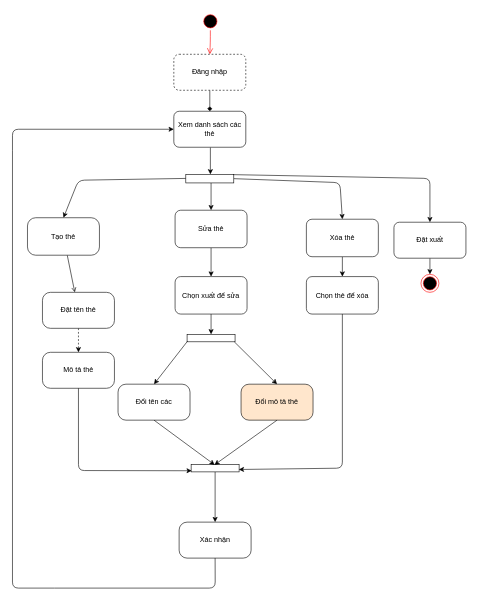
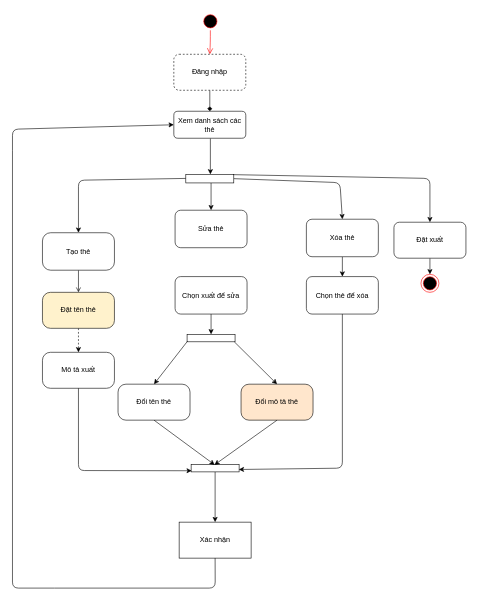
(210, 129) -> (210, 125)
(63, 237) -> (78, 252)
(211, 271) -> none
(78, 310) -> (78, 310)
(78, 371) -> (78, 371)
(154, 402) -> (154, 402)
(215, 540) -> (215, 540)
